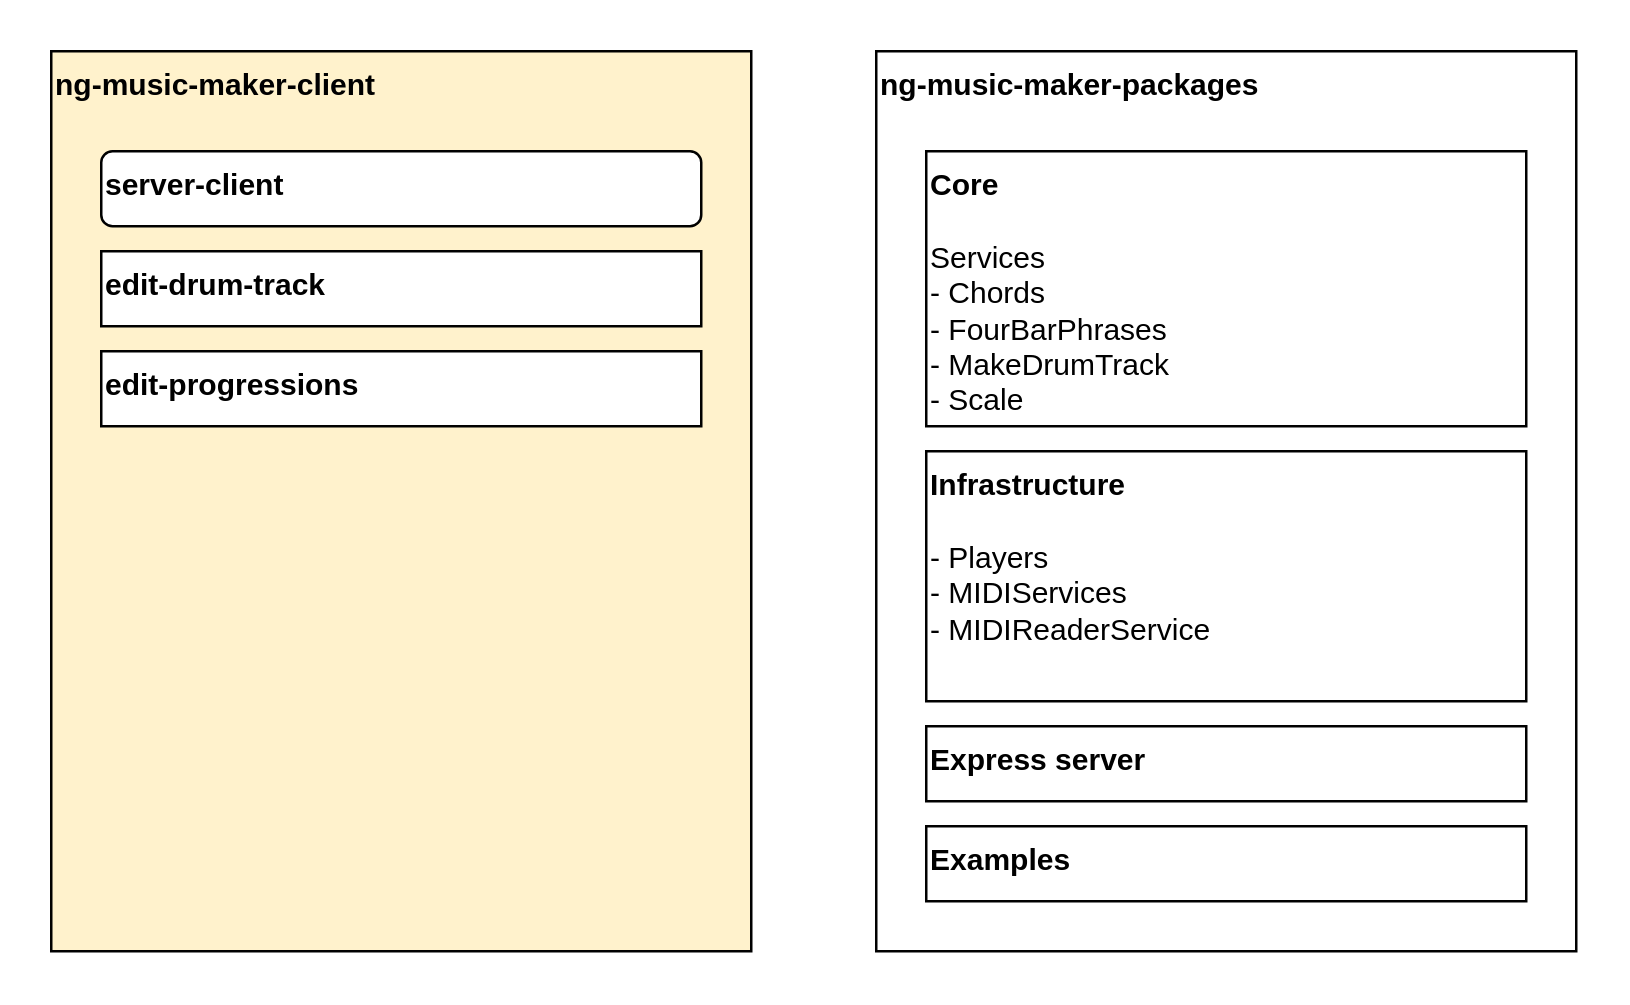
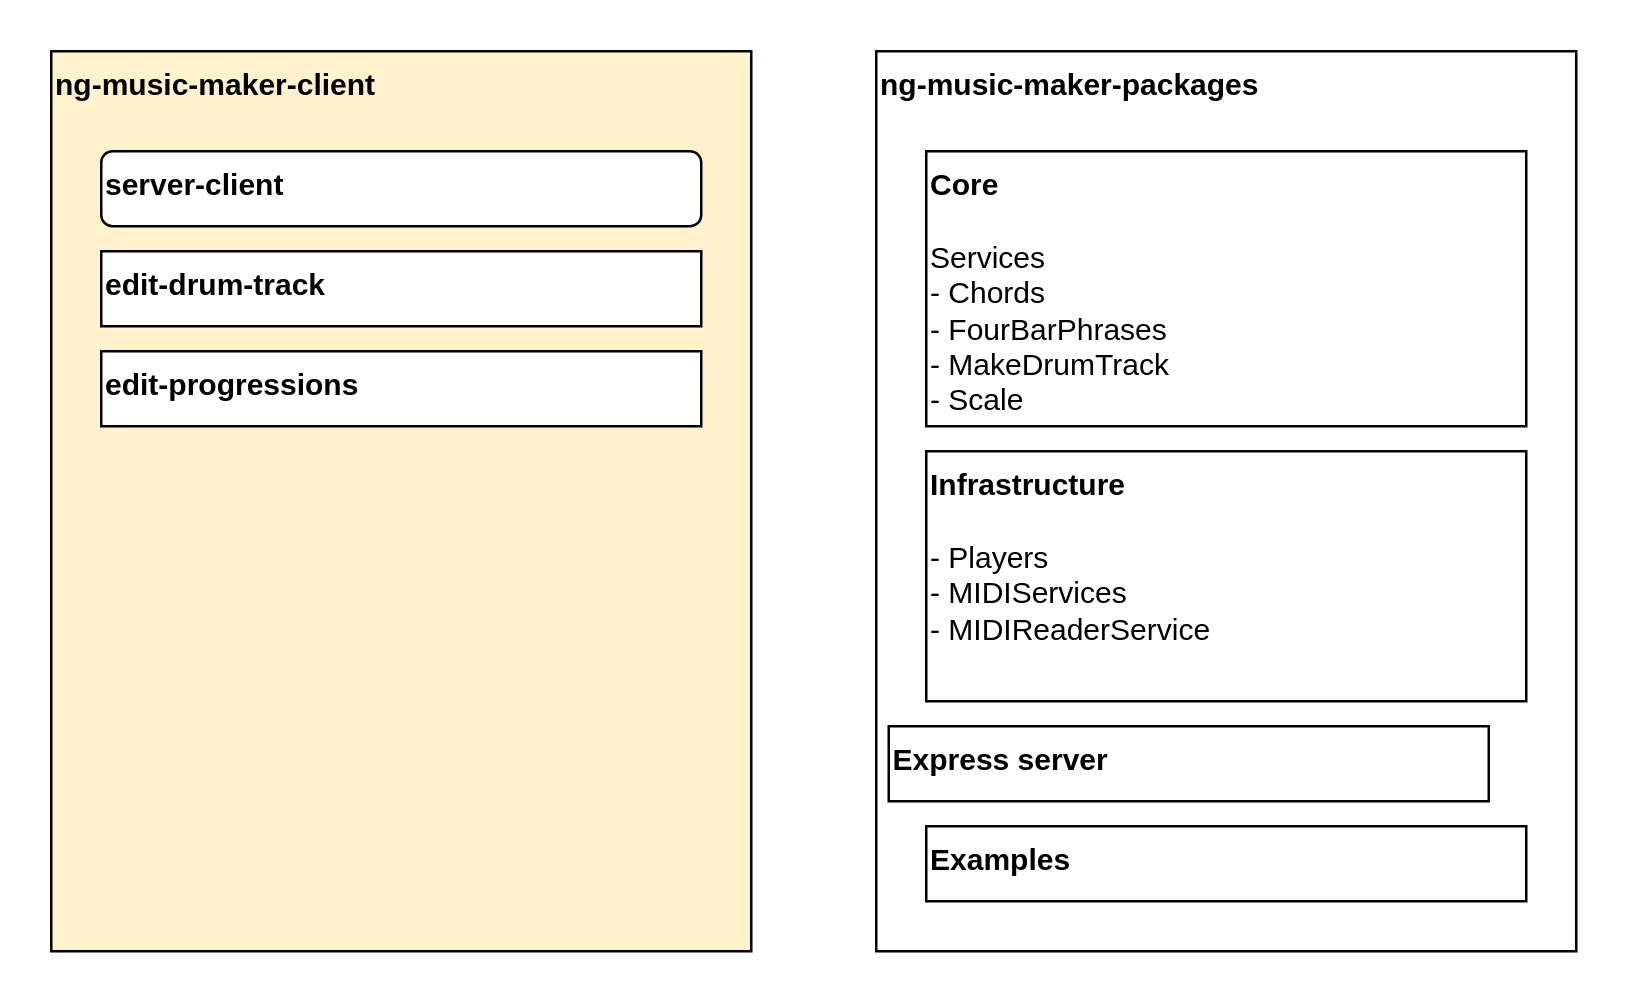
(1226, 764) -> (1189, 764)
